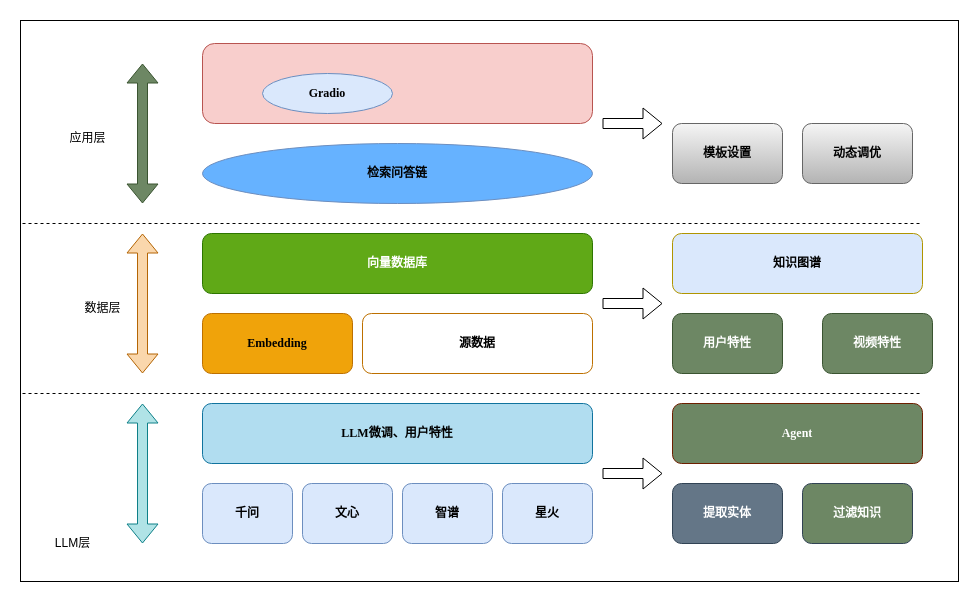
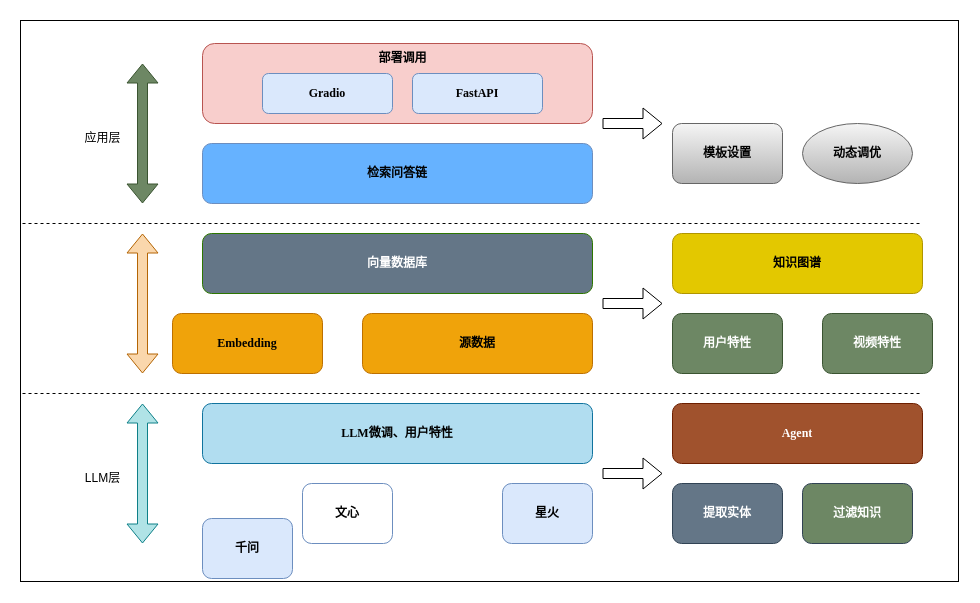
none -> (403, 59)
(328, 94) -> (328, 94)
none -> (478, 94)
(88, 139) -> (103, 139)
(858, 154) -> (858, 154)
(398, 174) -> (398, 174)
(398, 264) -> (398, 264)
(798, 264) -> (798, 264)
(103, 309) -> none
(278, 344) -> (248, 344)
(478, 344) -> (478, 344)
(798, 434) -> (798, 434)
(248, 514) -> (248, 549)
(348, 514) -> (348, 514)
(448, 514) -> none
(73, 544) -> (103, 479)
